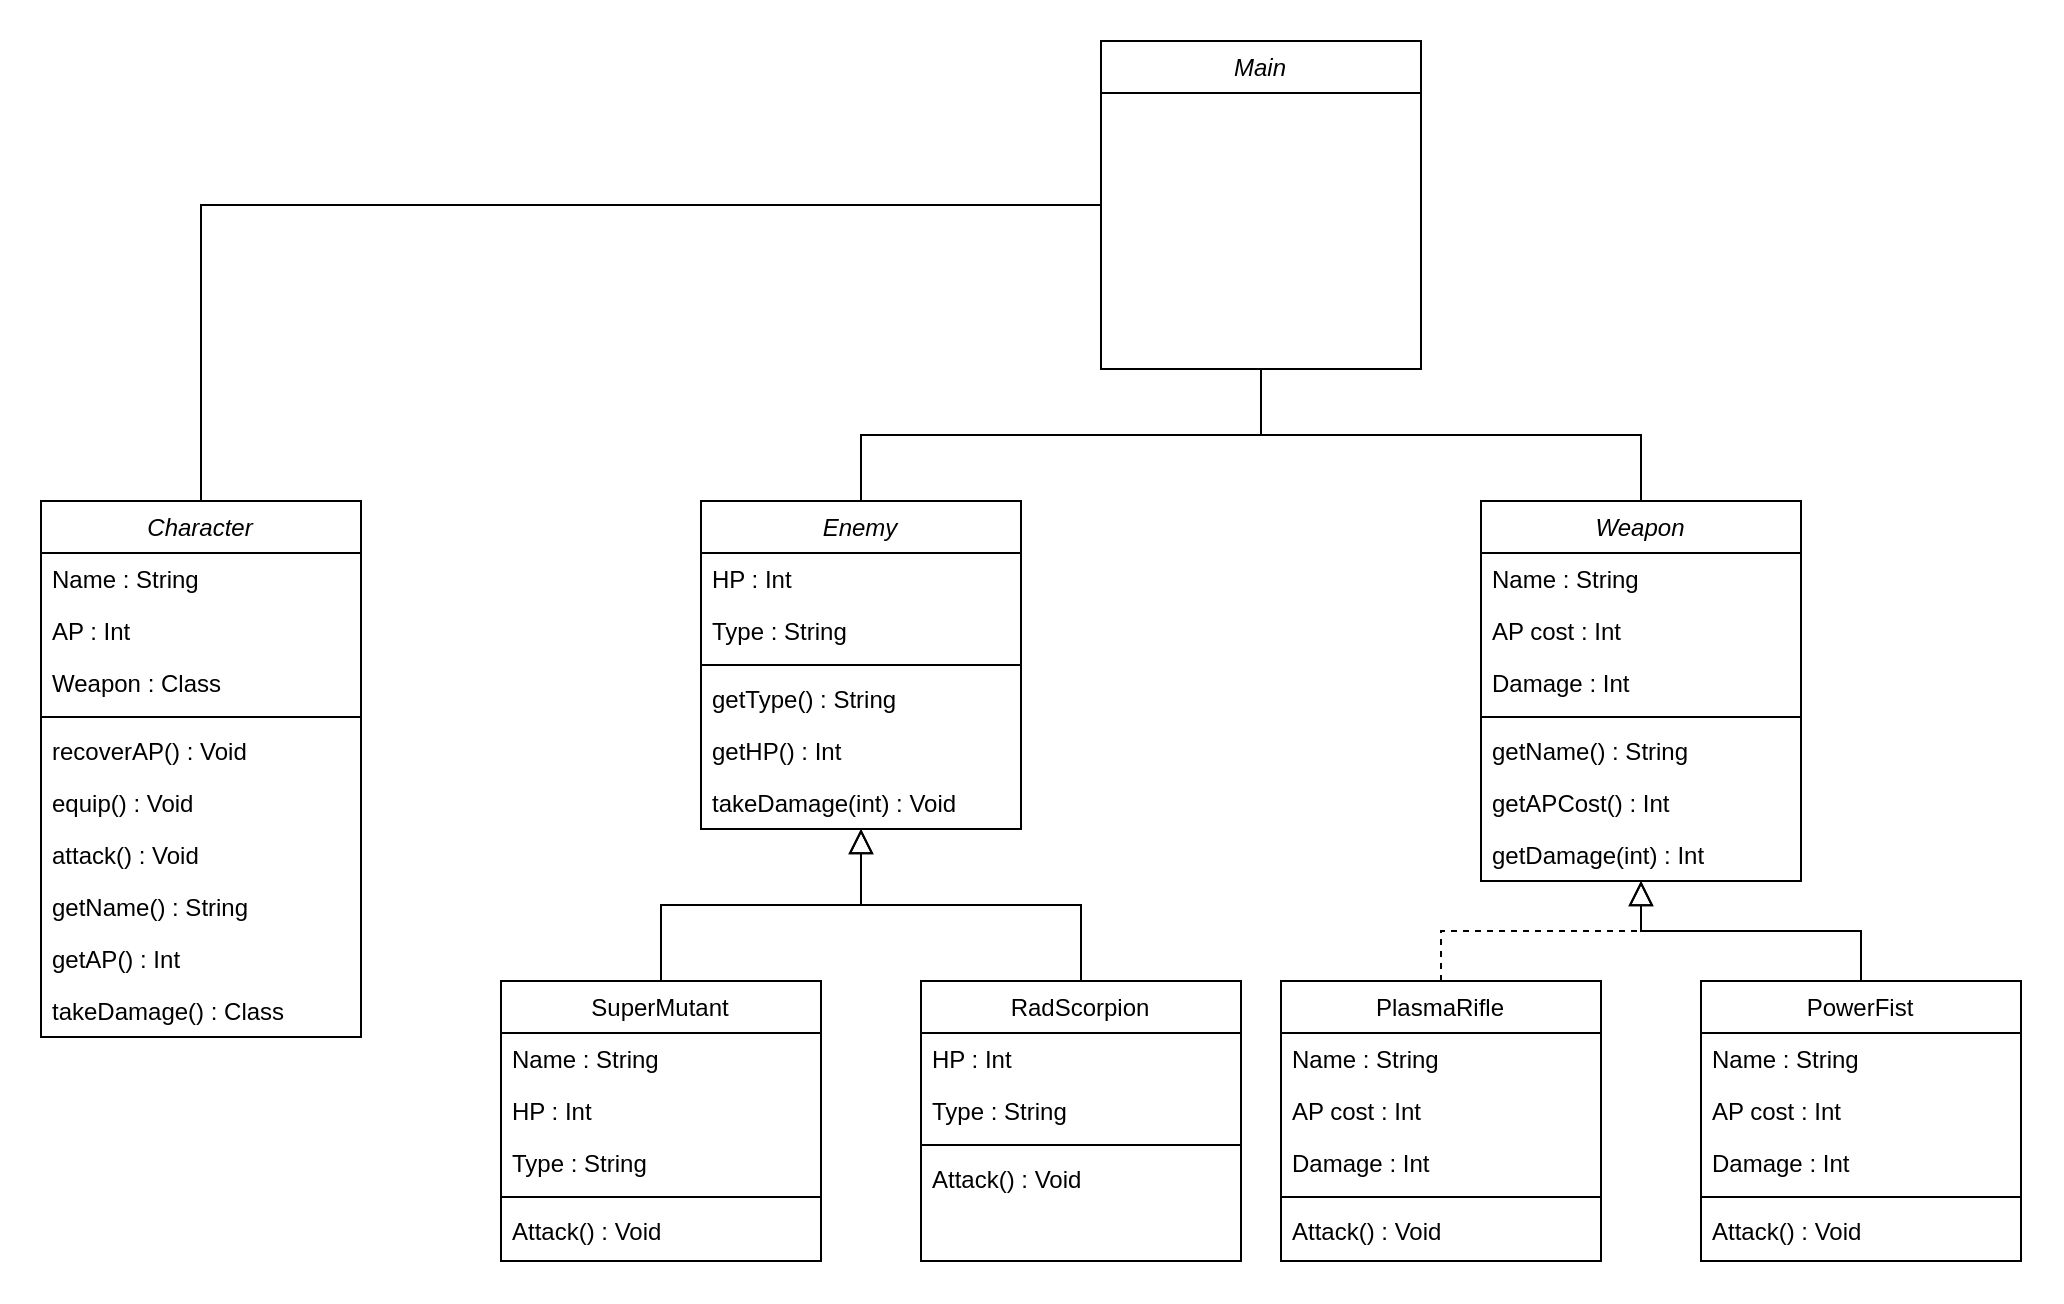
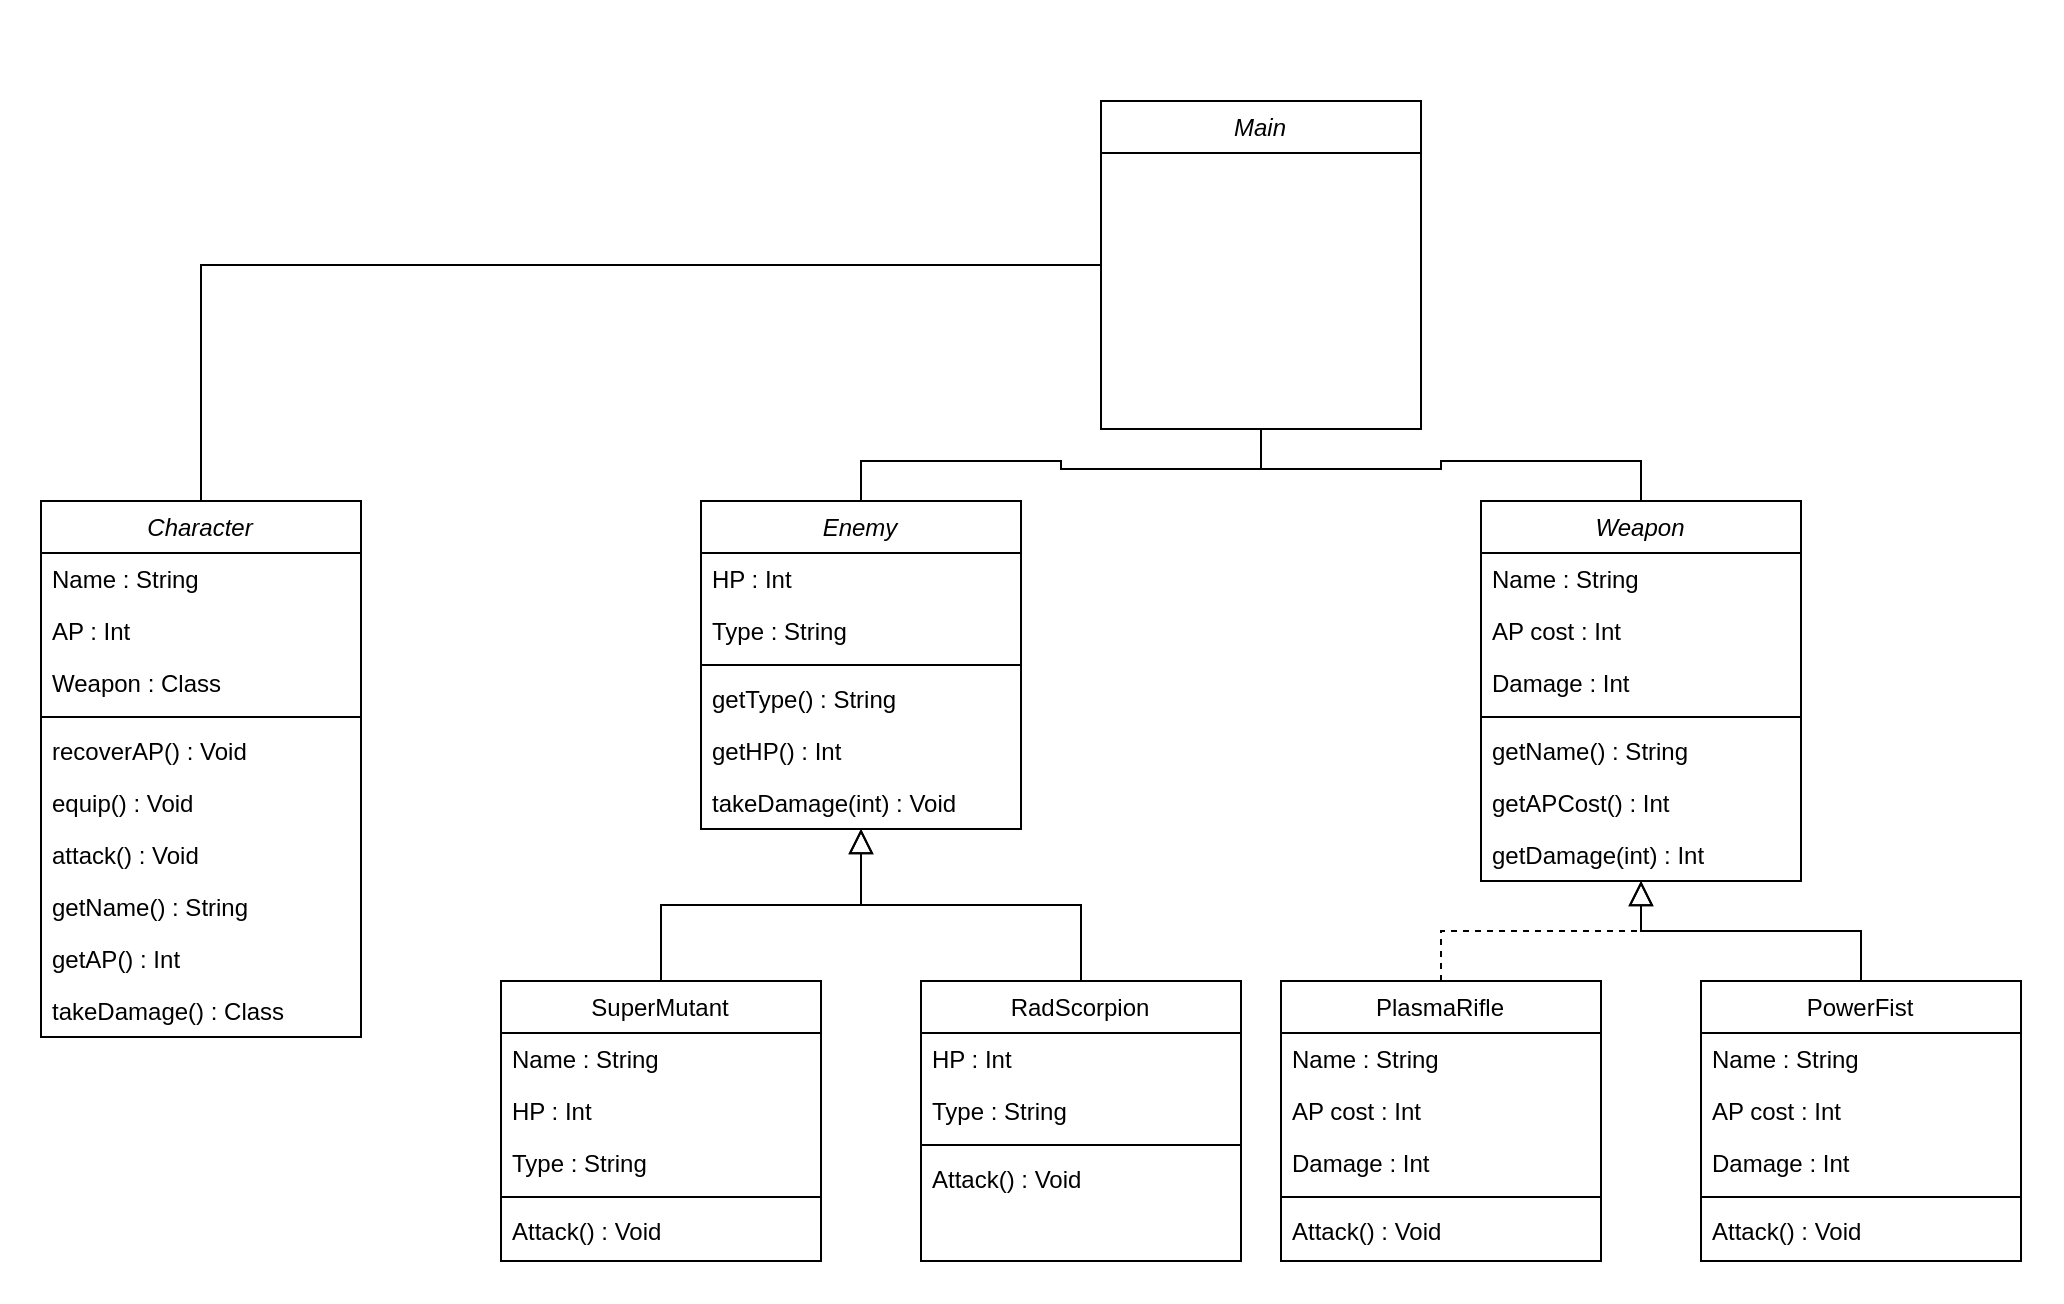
(1261, 205) -> (1261, 265)
